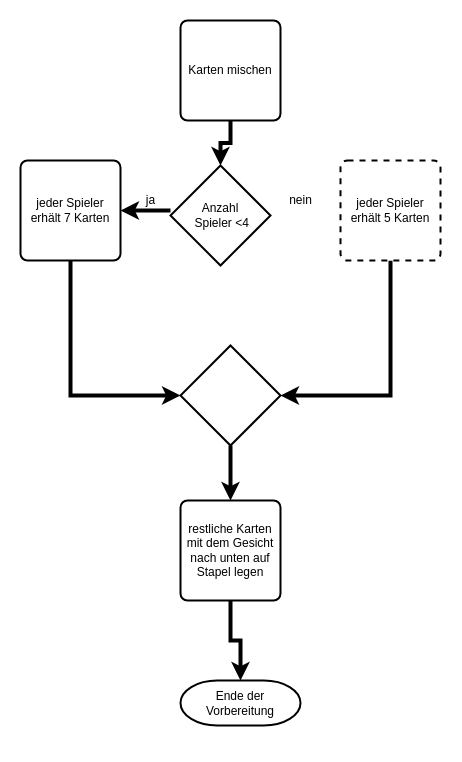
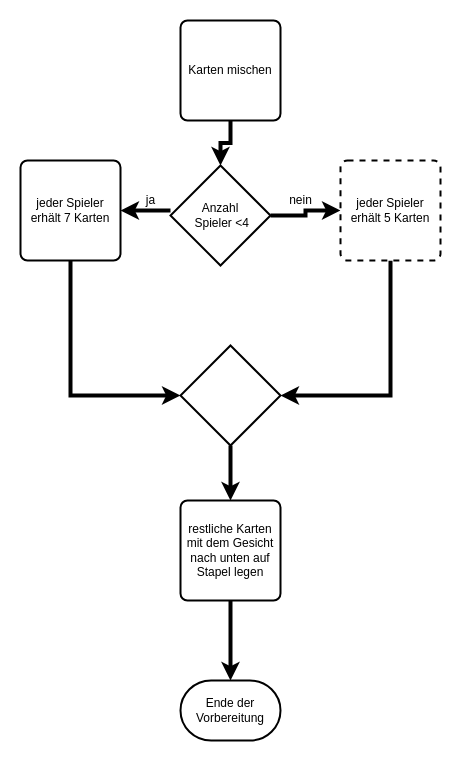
none -> (302, 216)
(241, 703) -> (231, 711)
